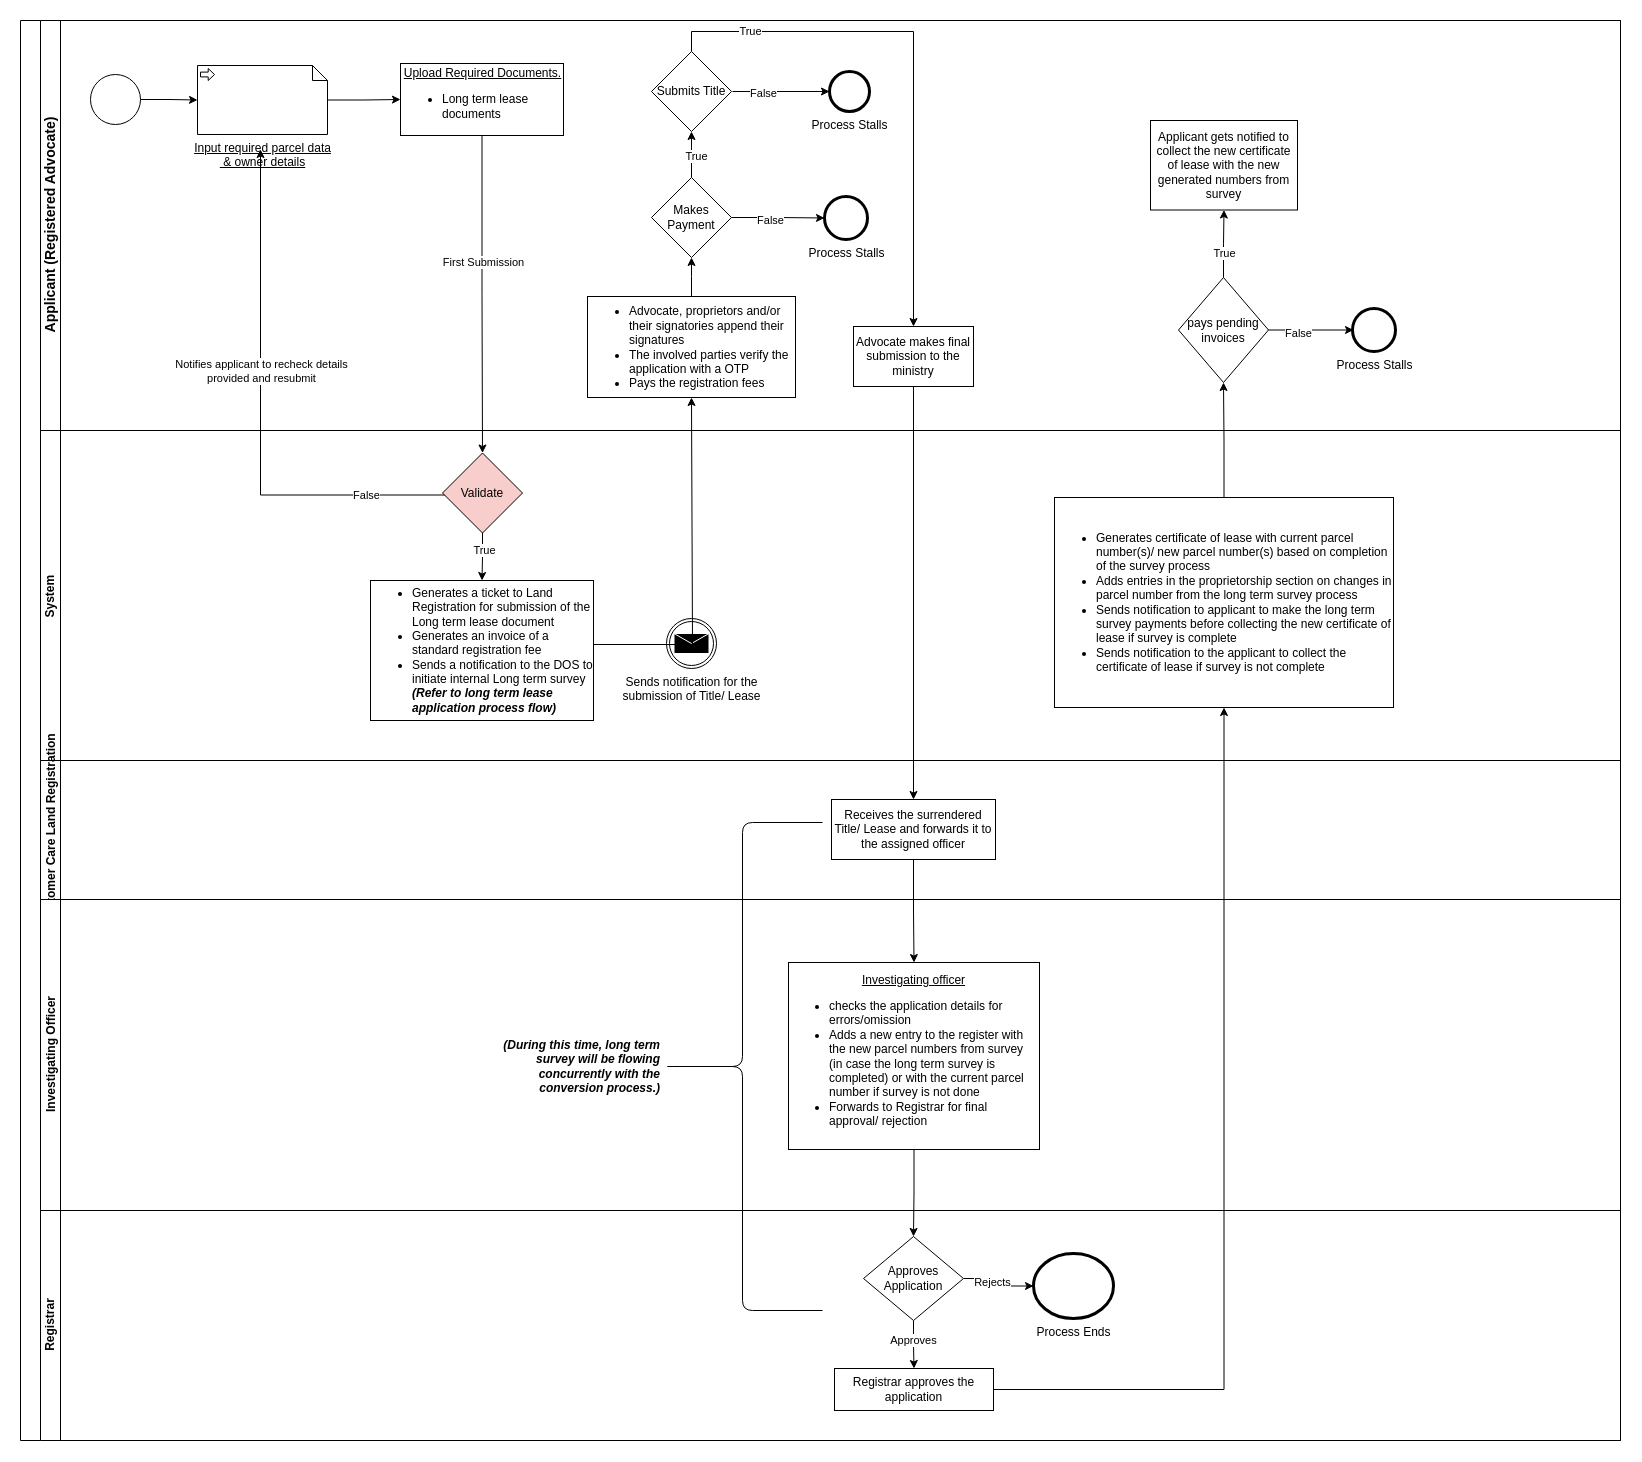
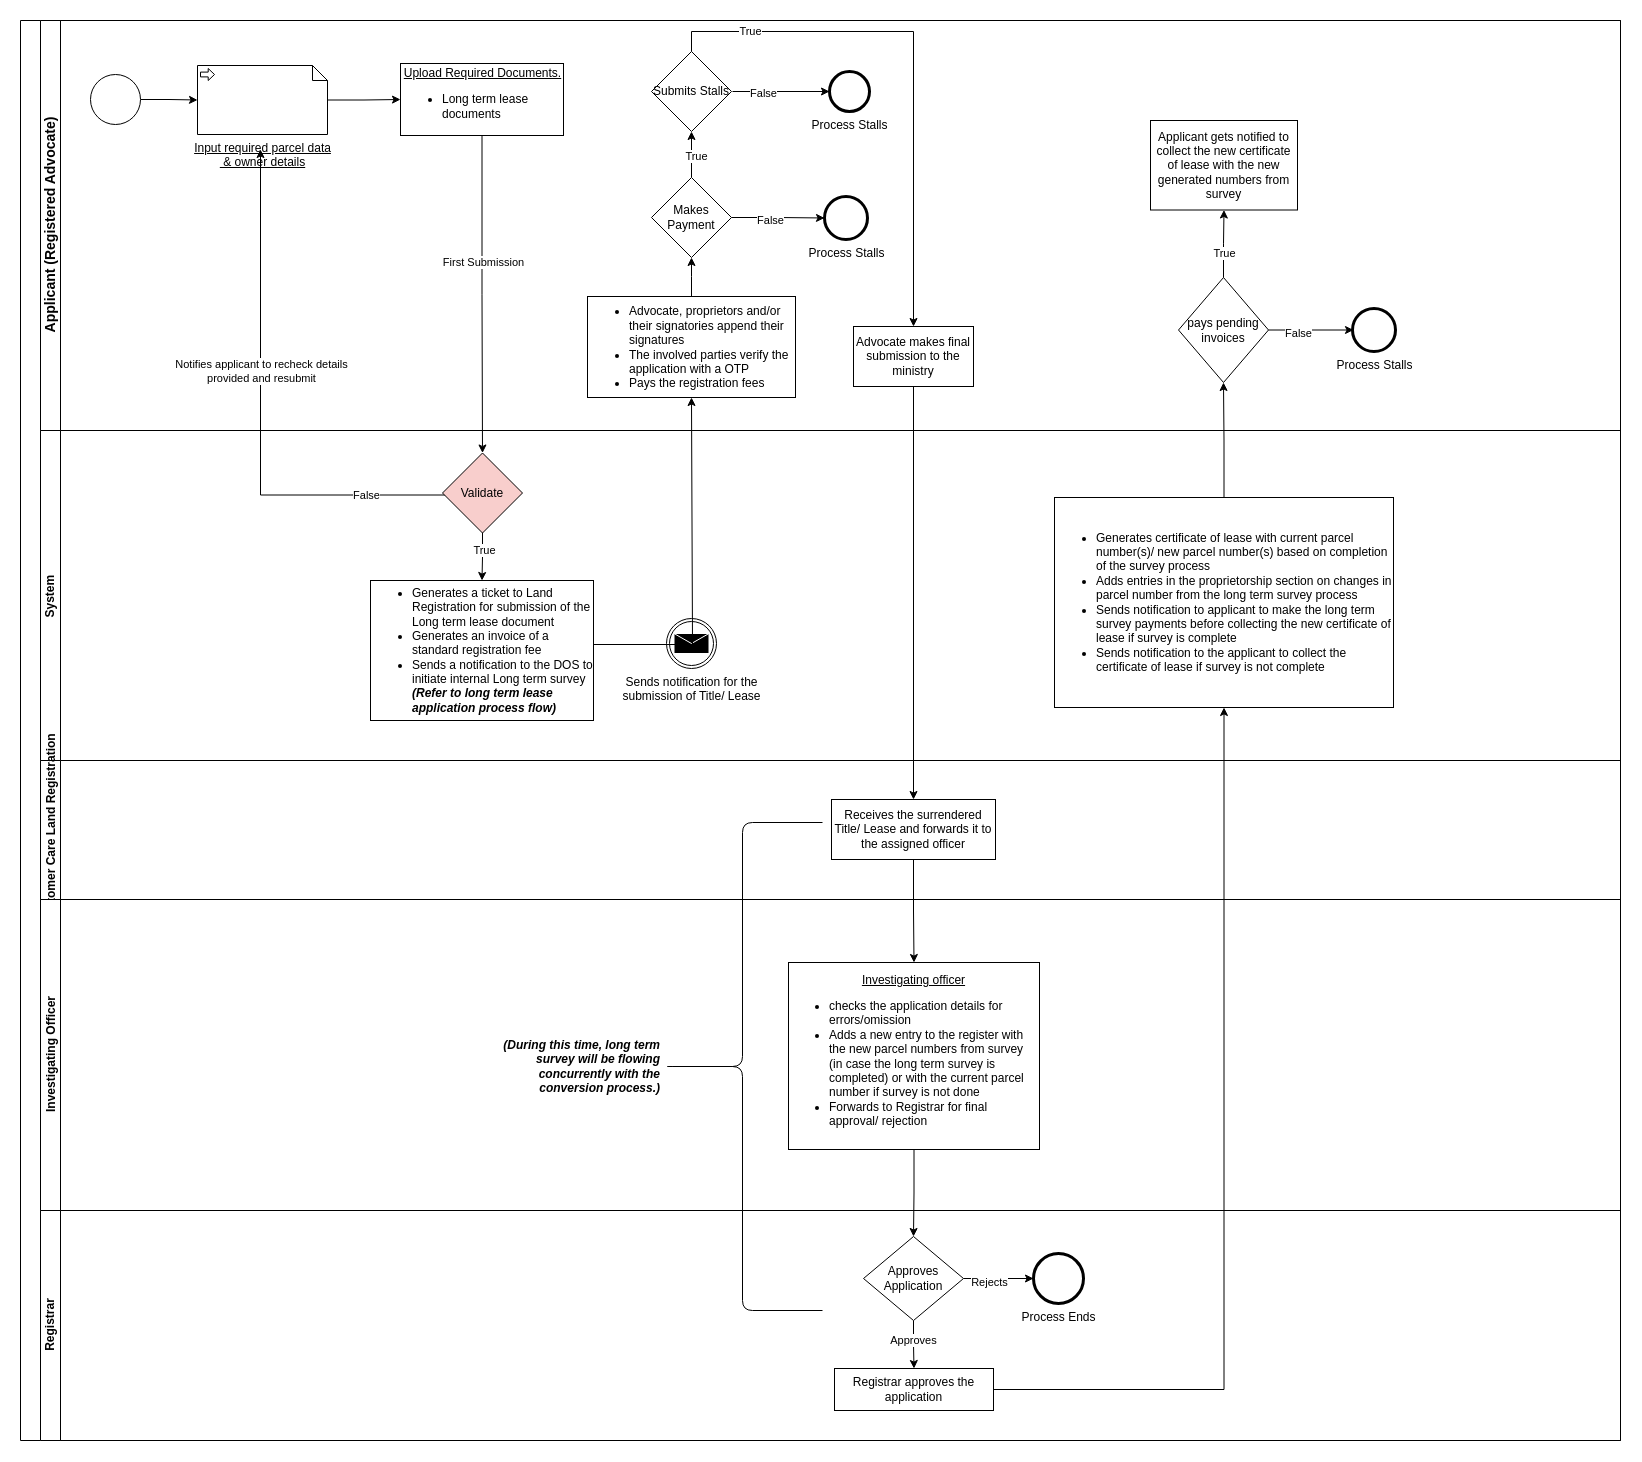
(692, 92) -> (692, 92)
(1074, 1286) -> (1059, 1279)
